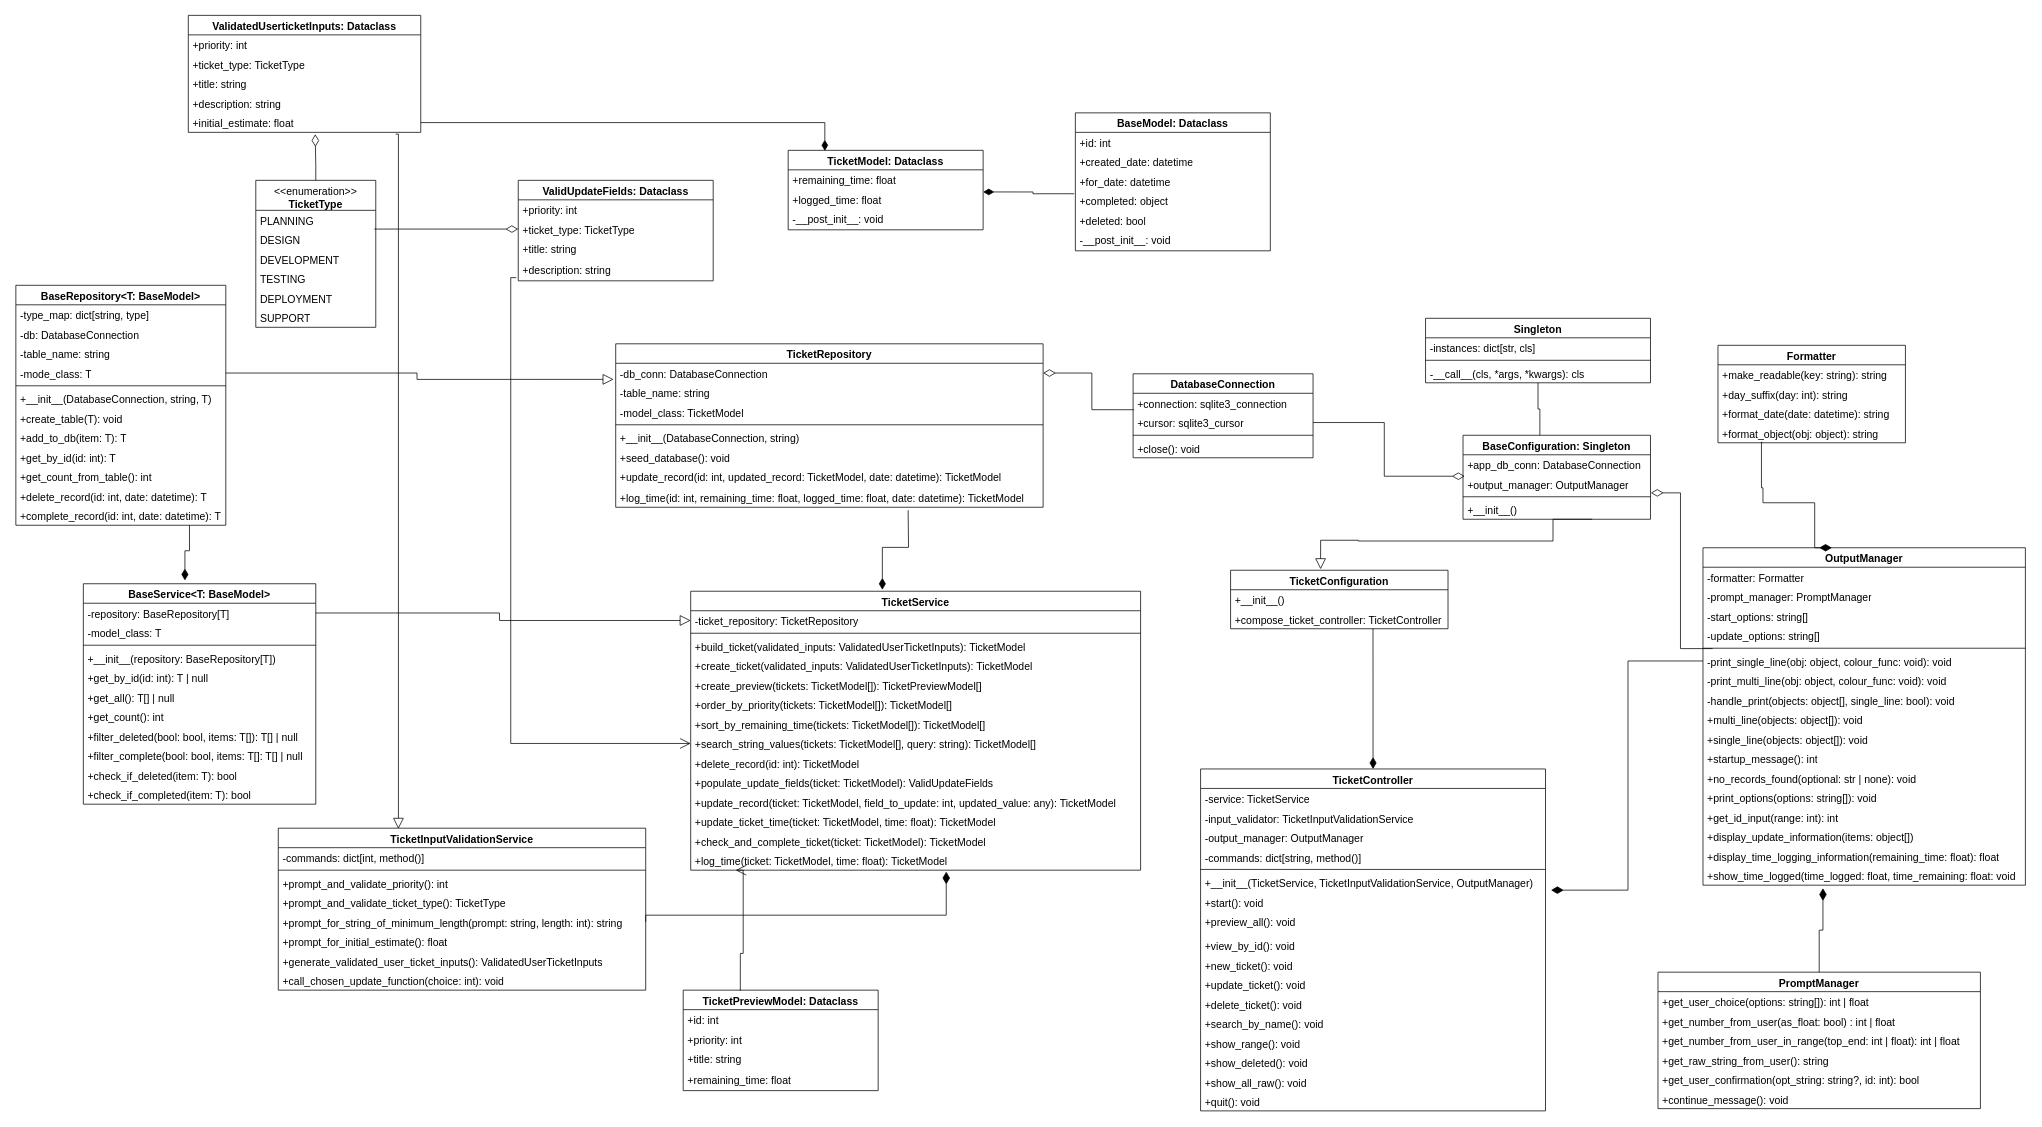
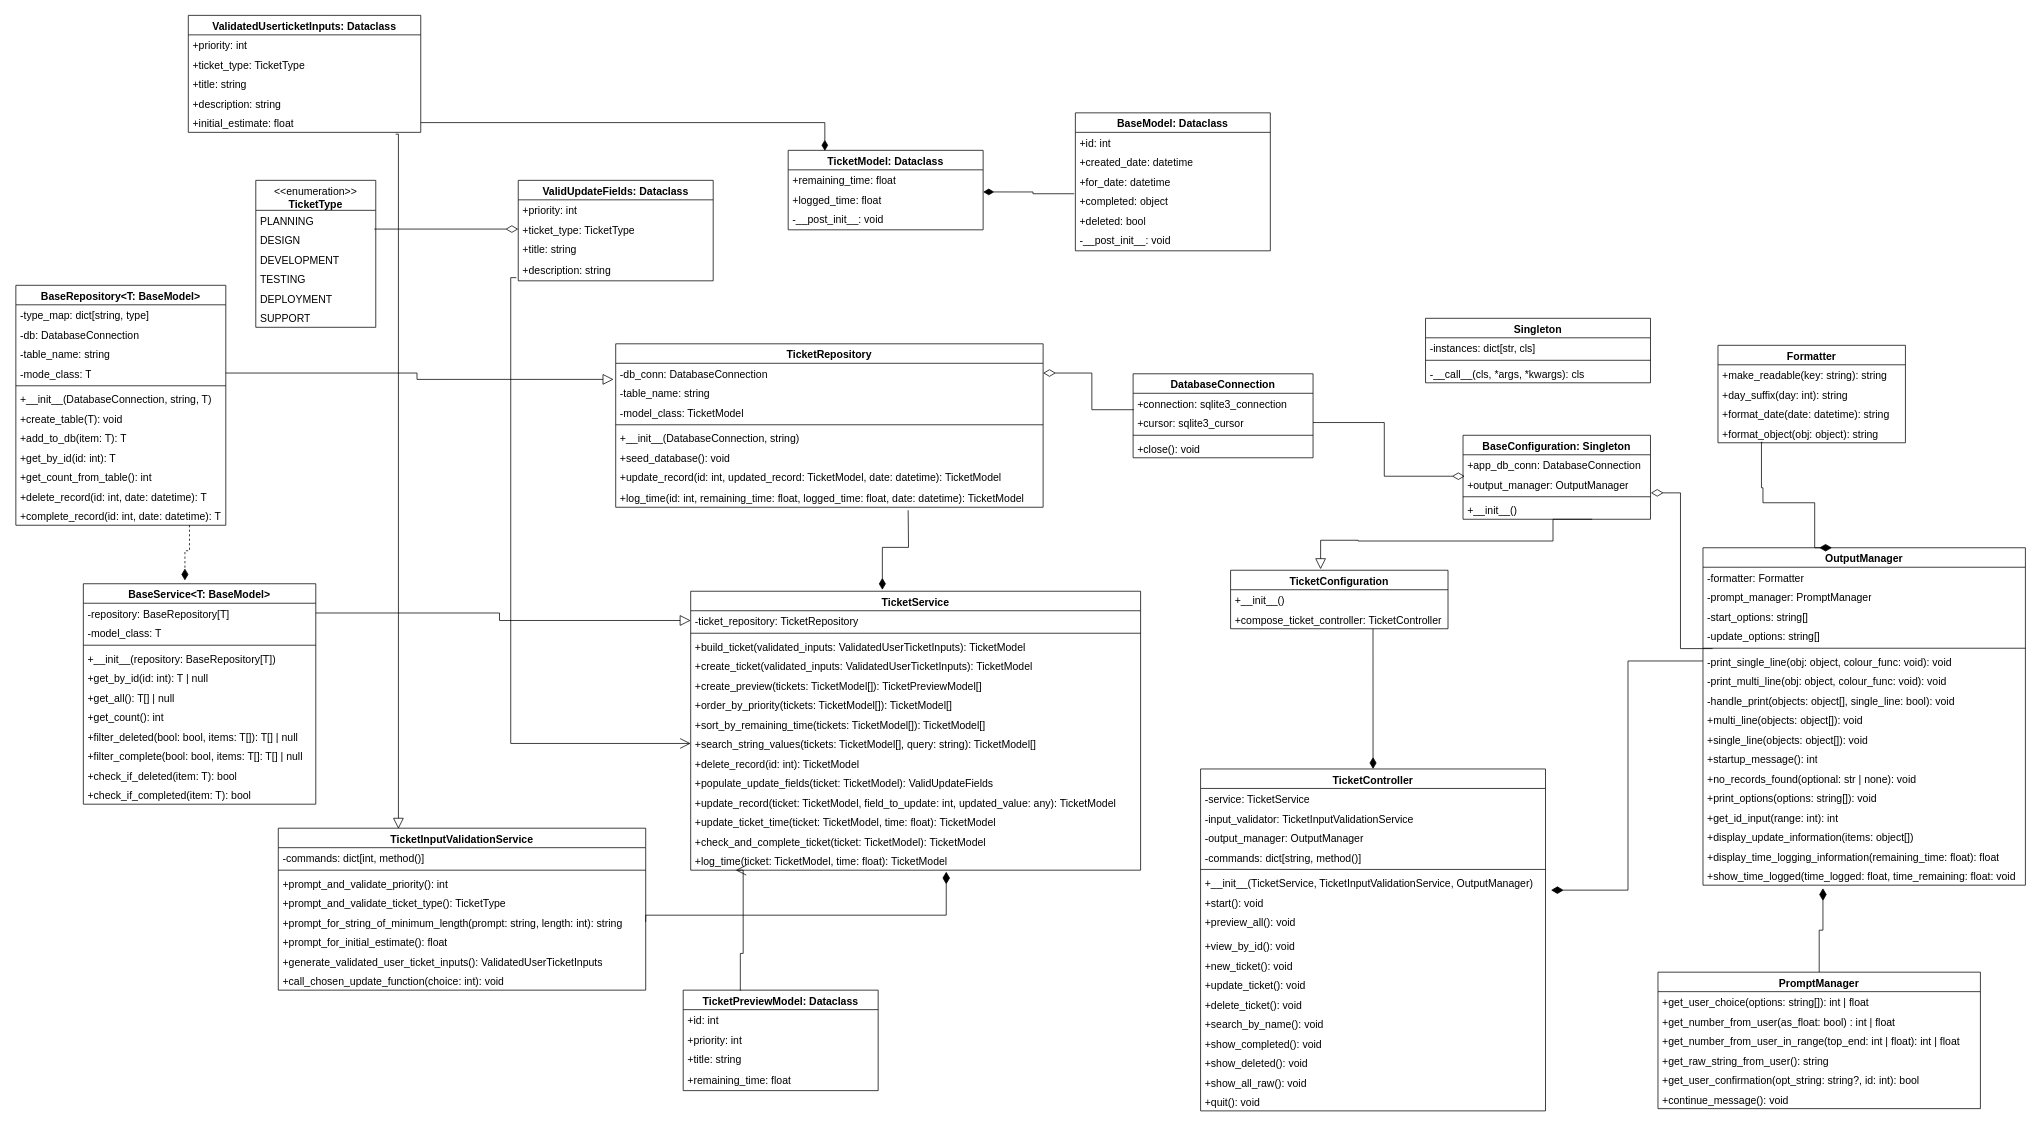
(315, 163) -> none
(1540, 409) -> none
(189, 550) -> (189, 550)
(1257, 1045) -> (1267, 1045)
